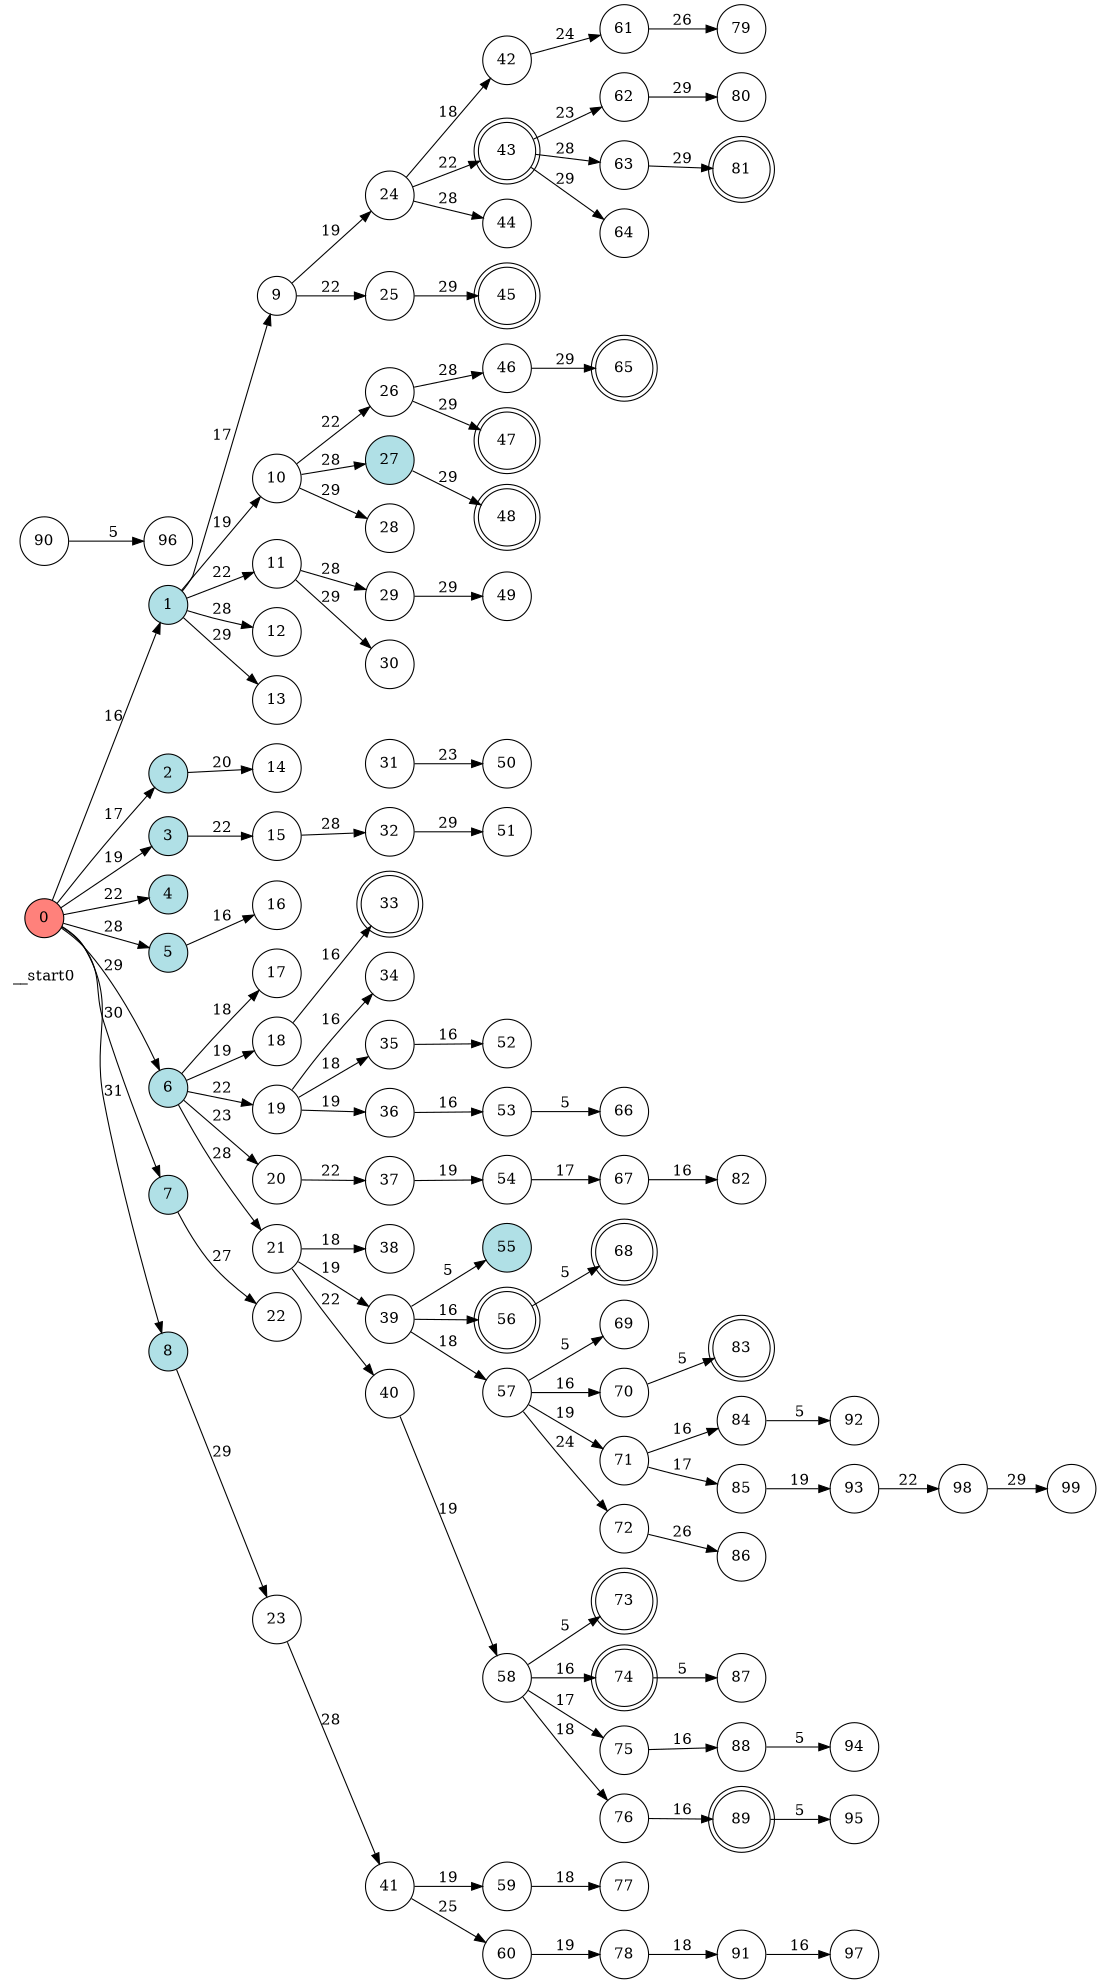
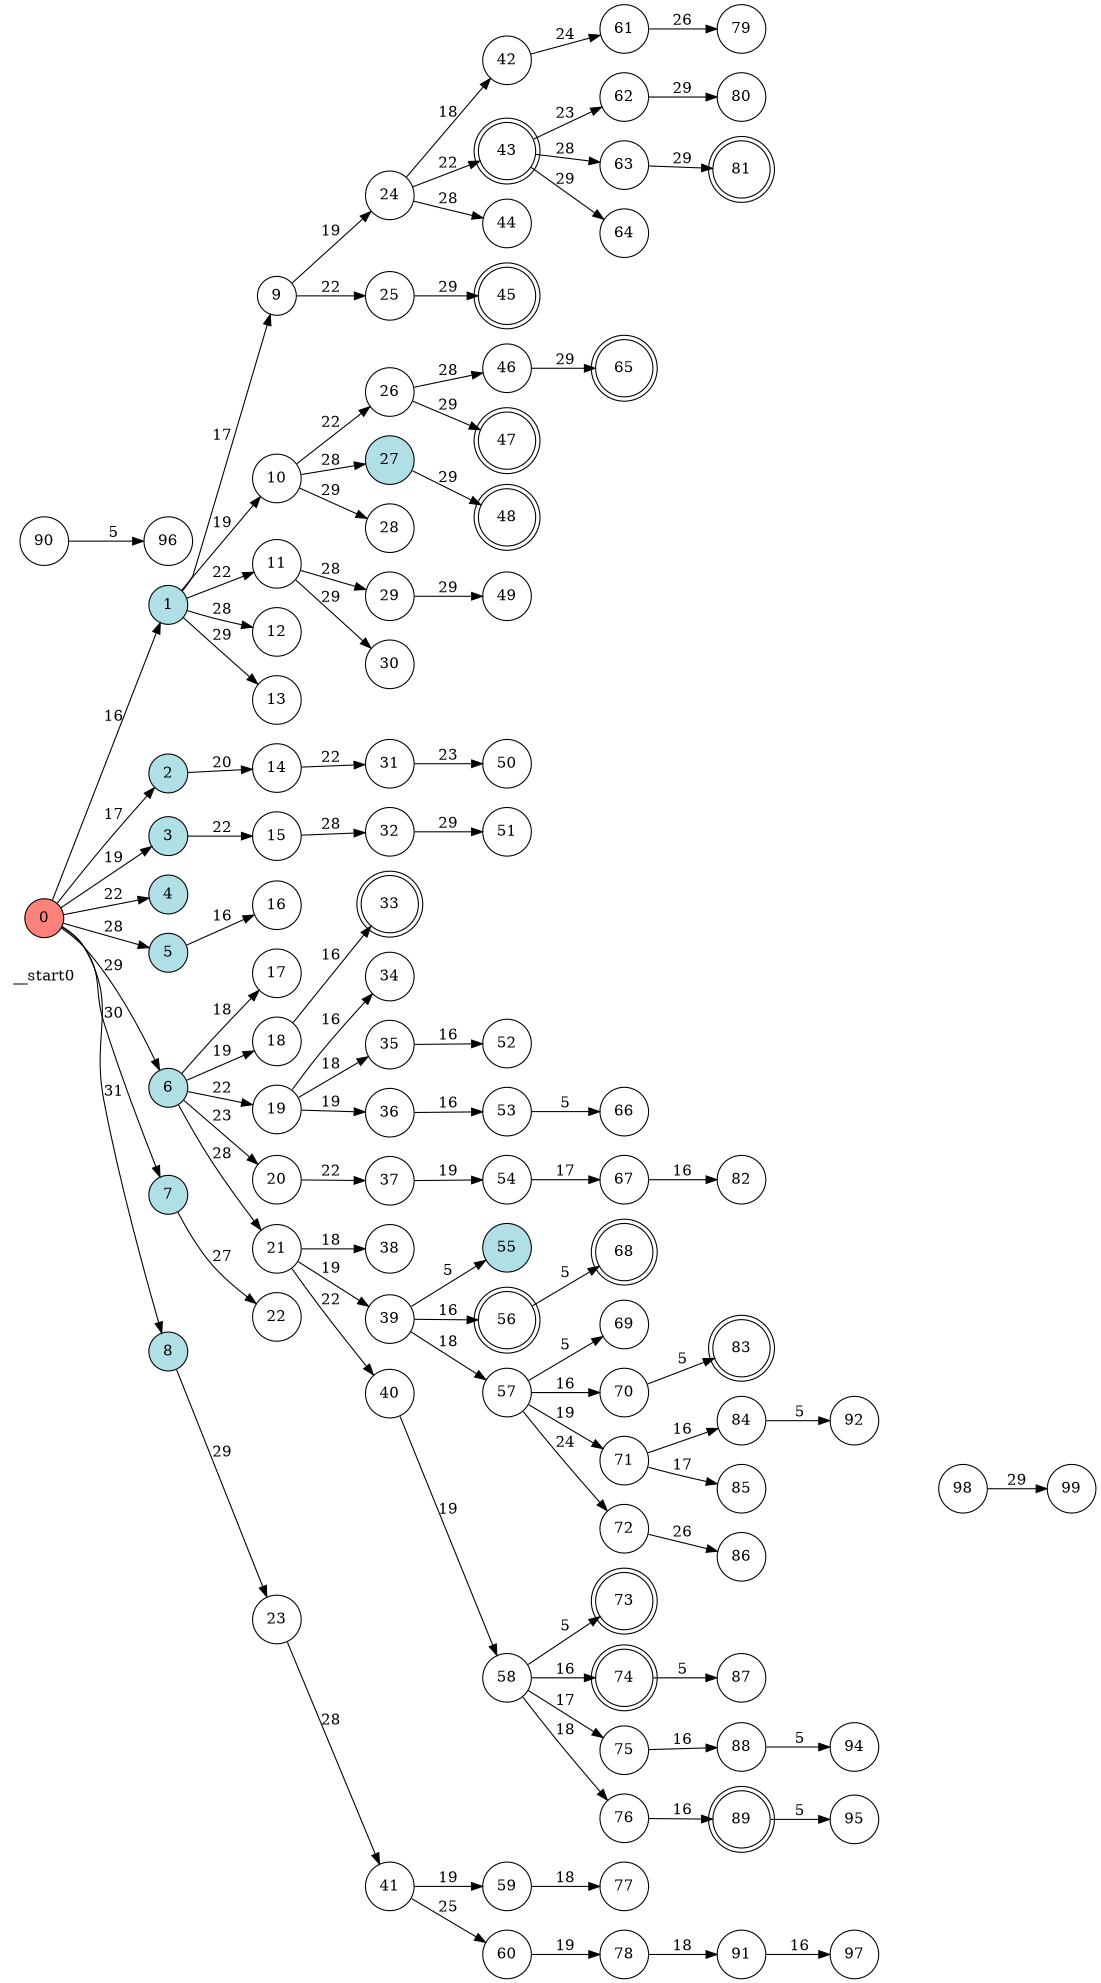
none -> (328, 766)
(854, 1489) -> none
